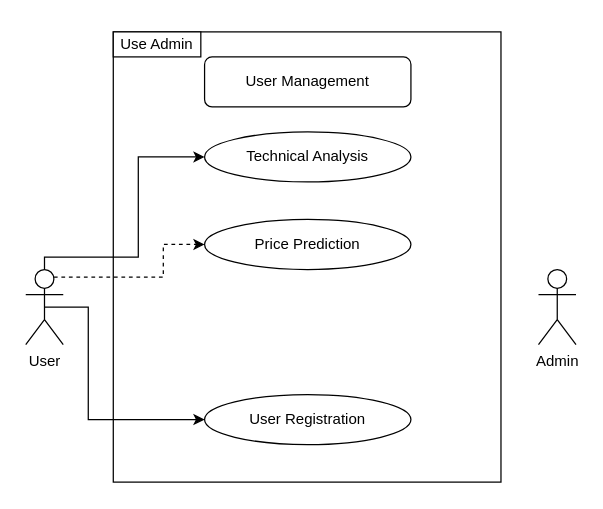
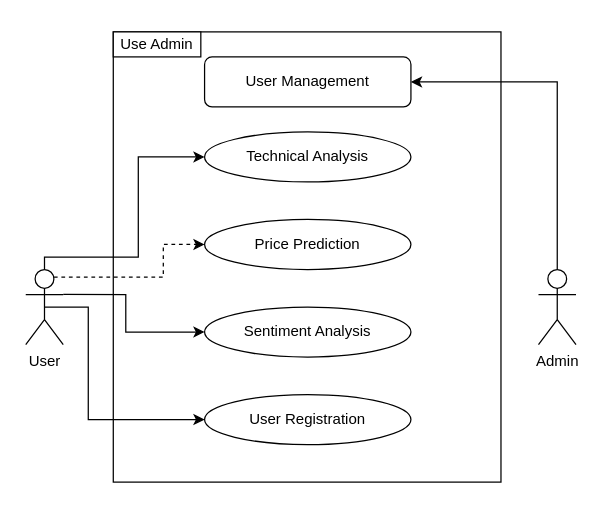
none -> (557, 107)
none -> (126, 318)
none -> (308, 332)
